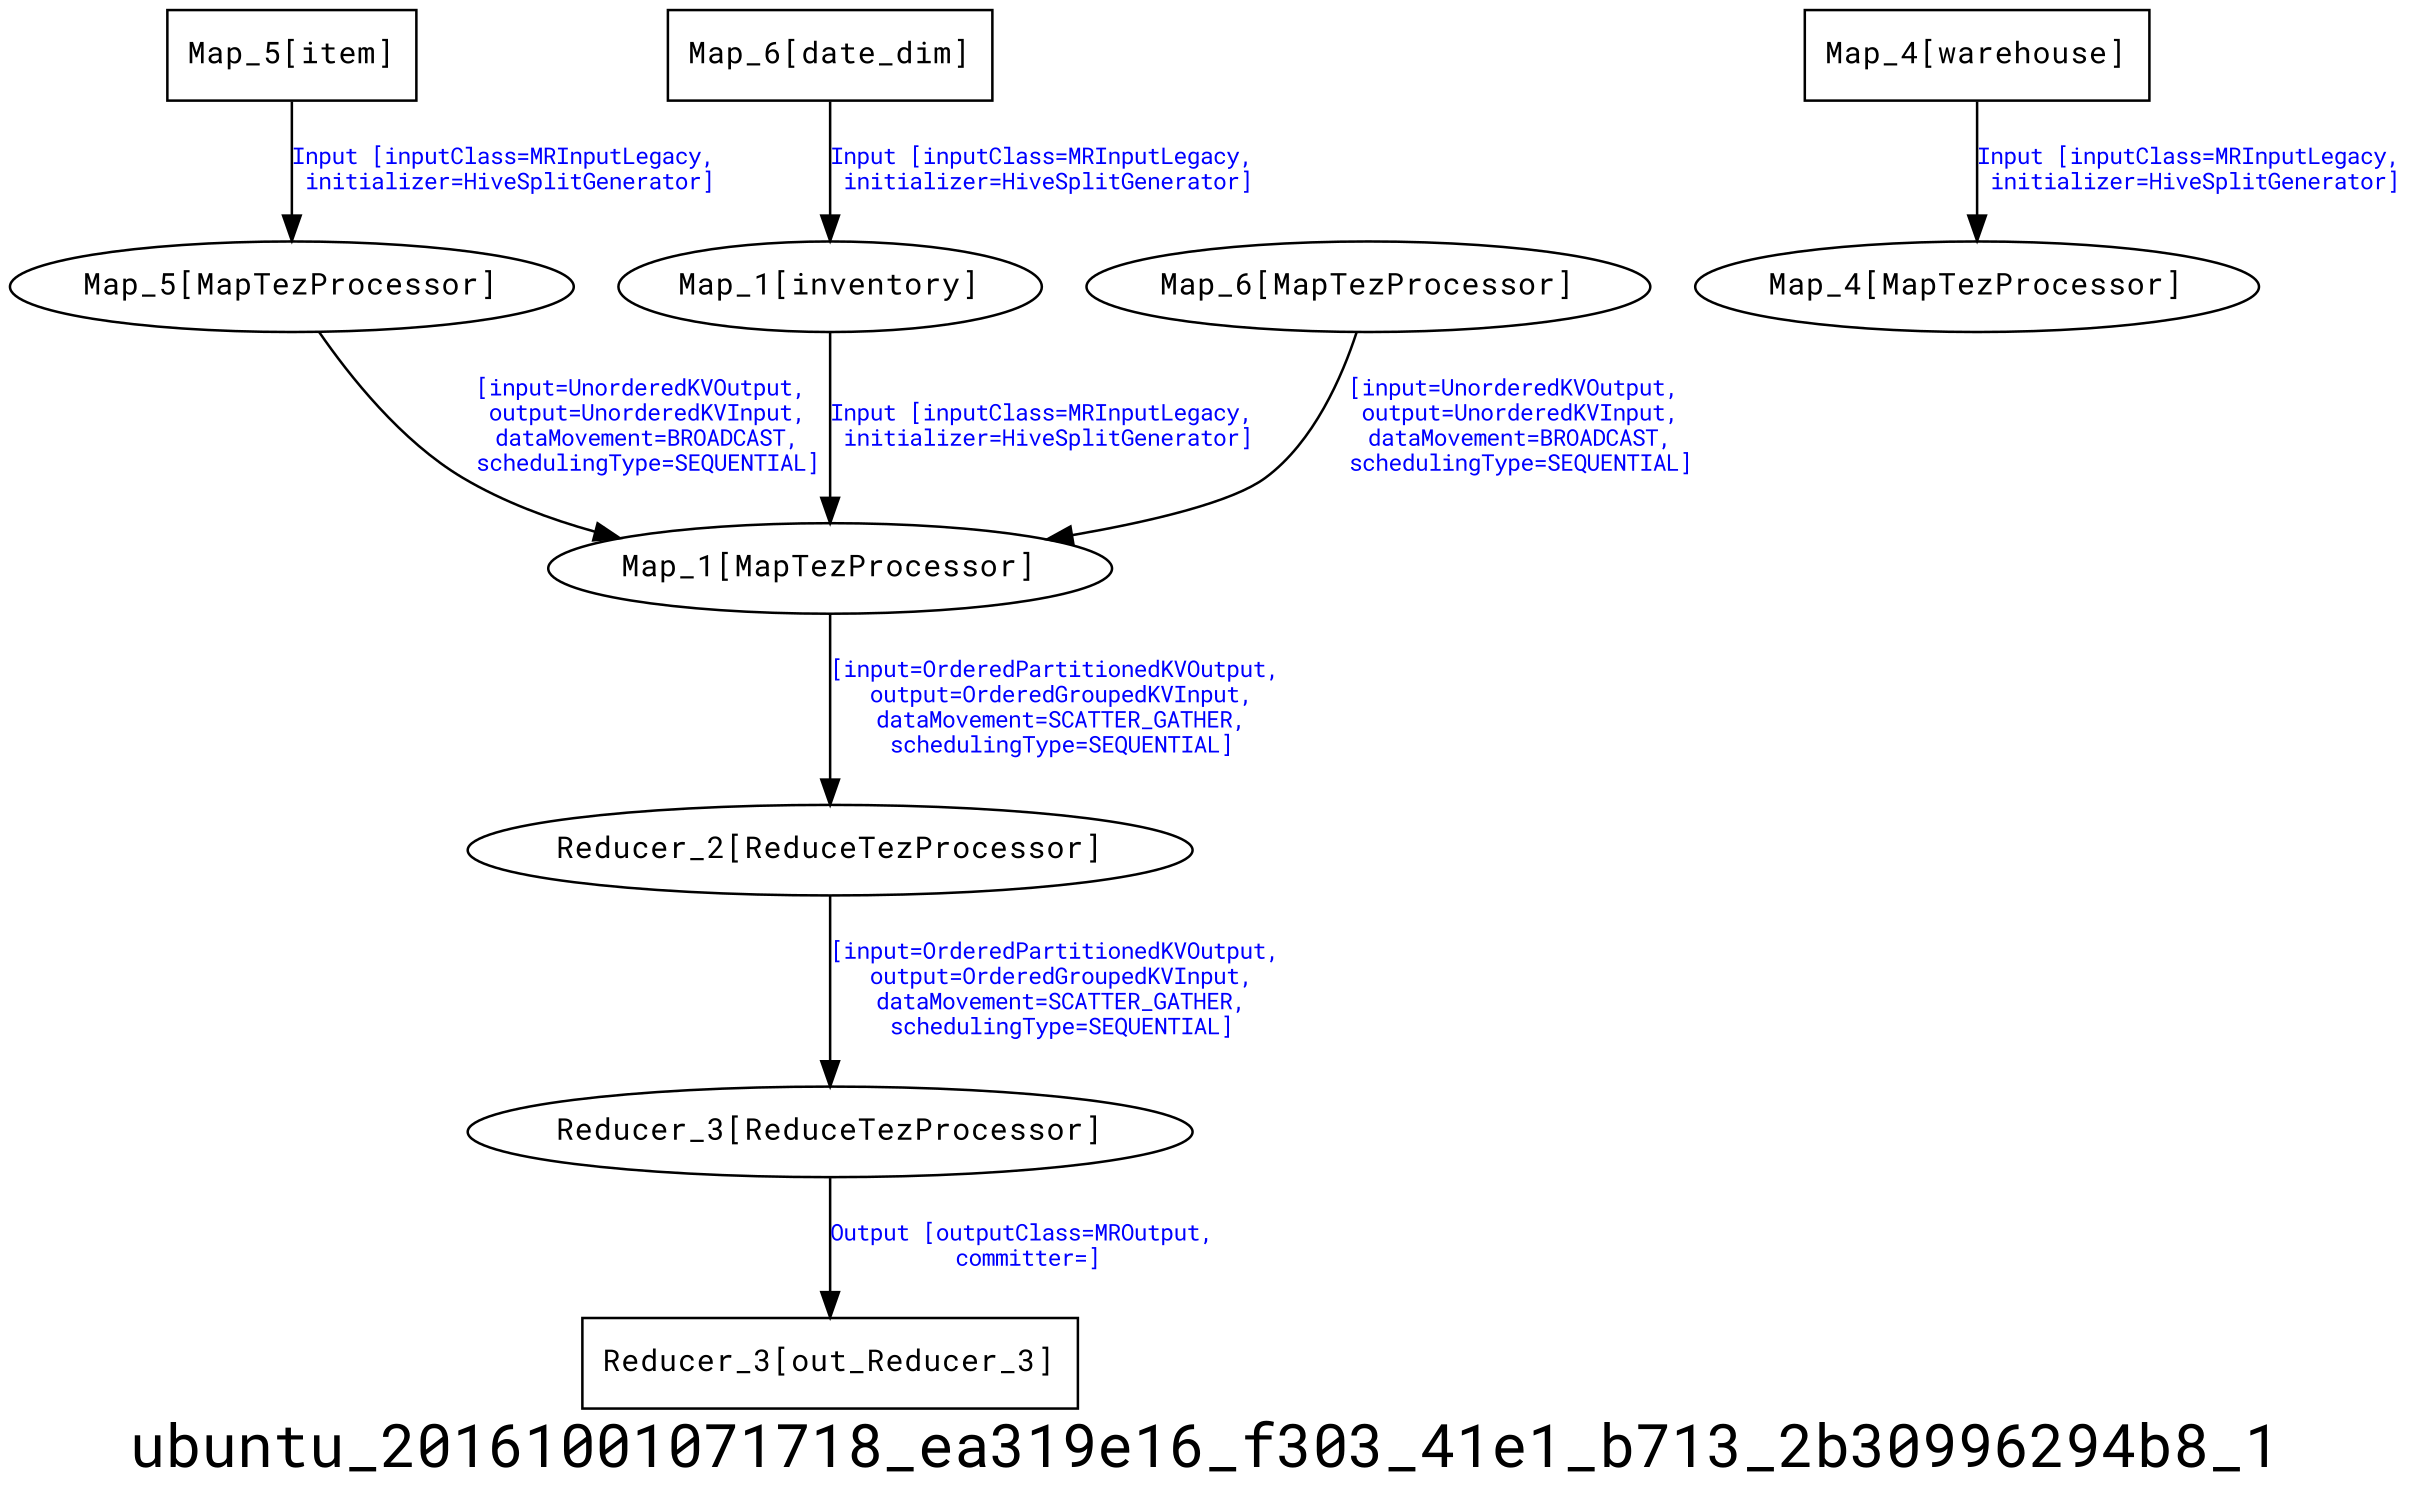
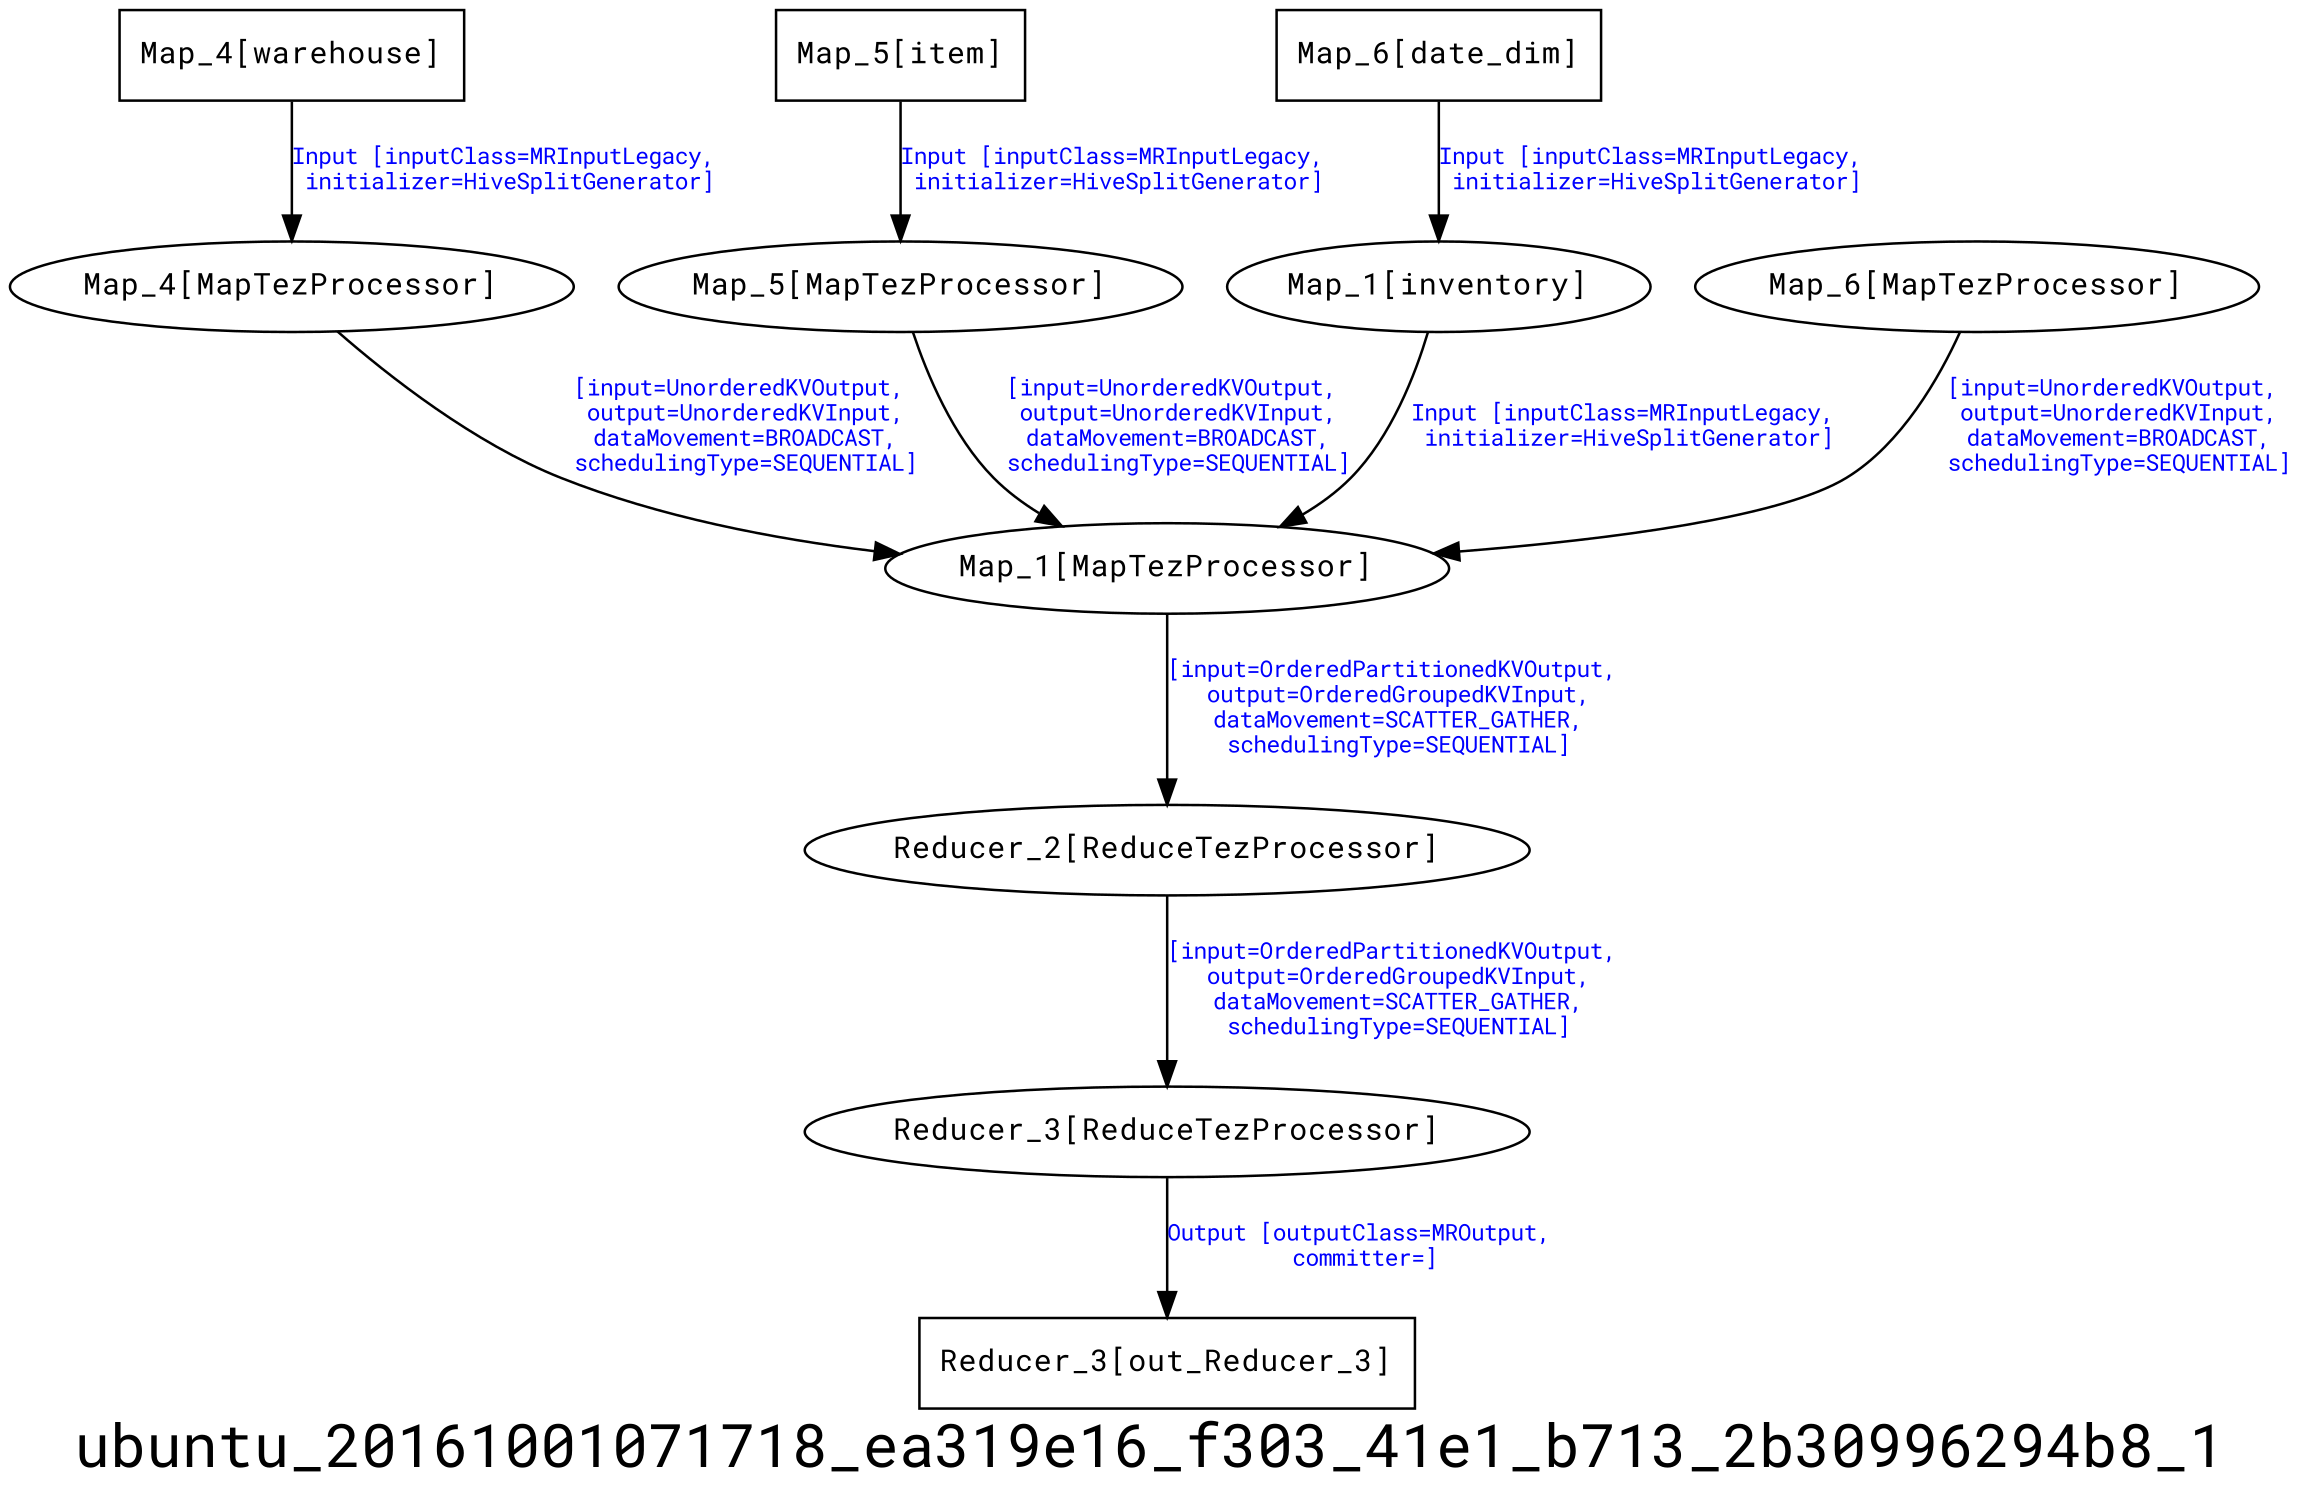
none -> (586, 487)
